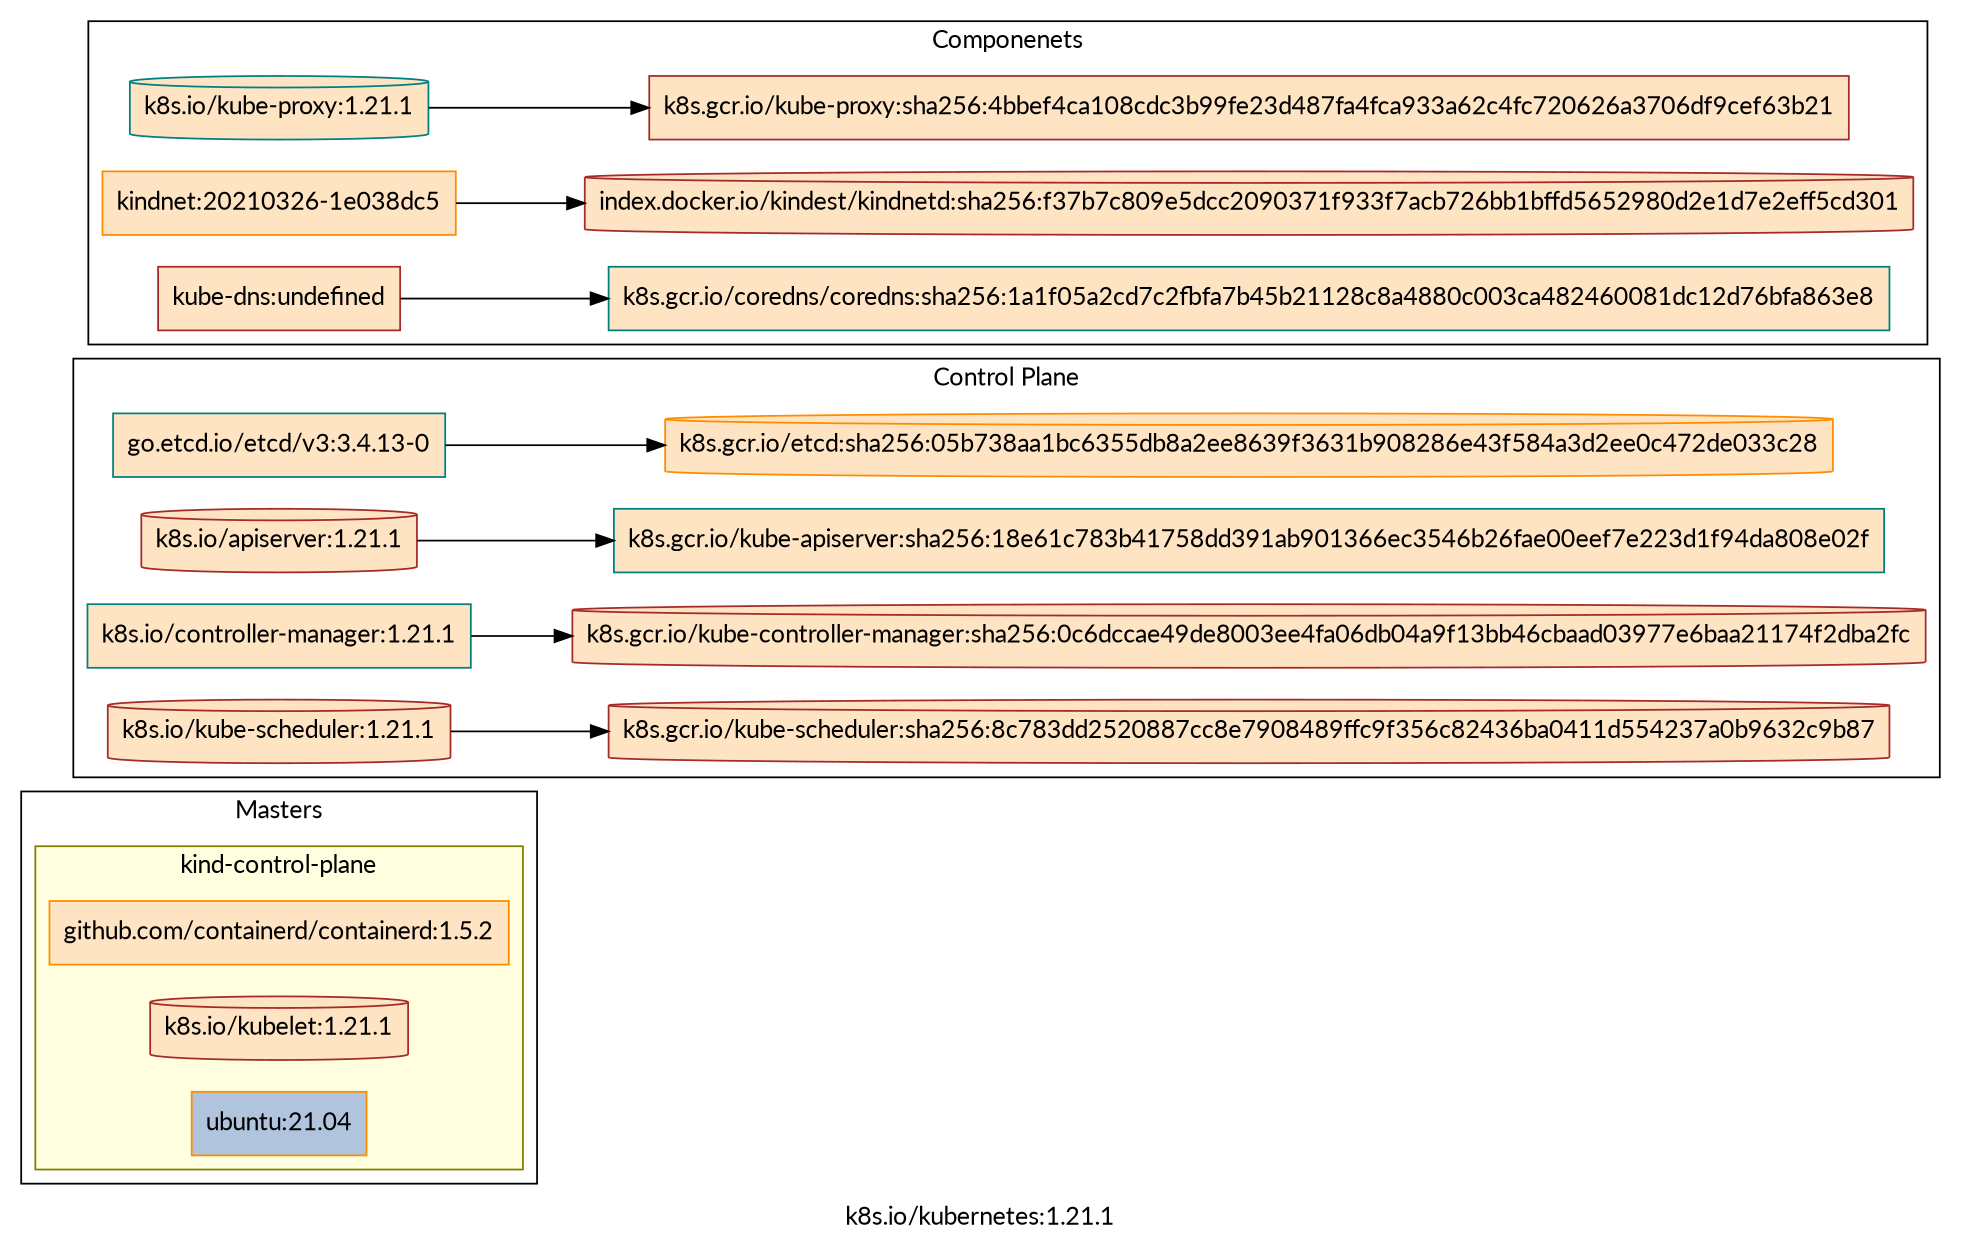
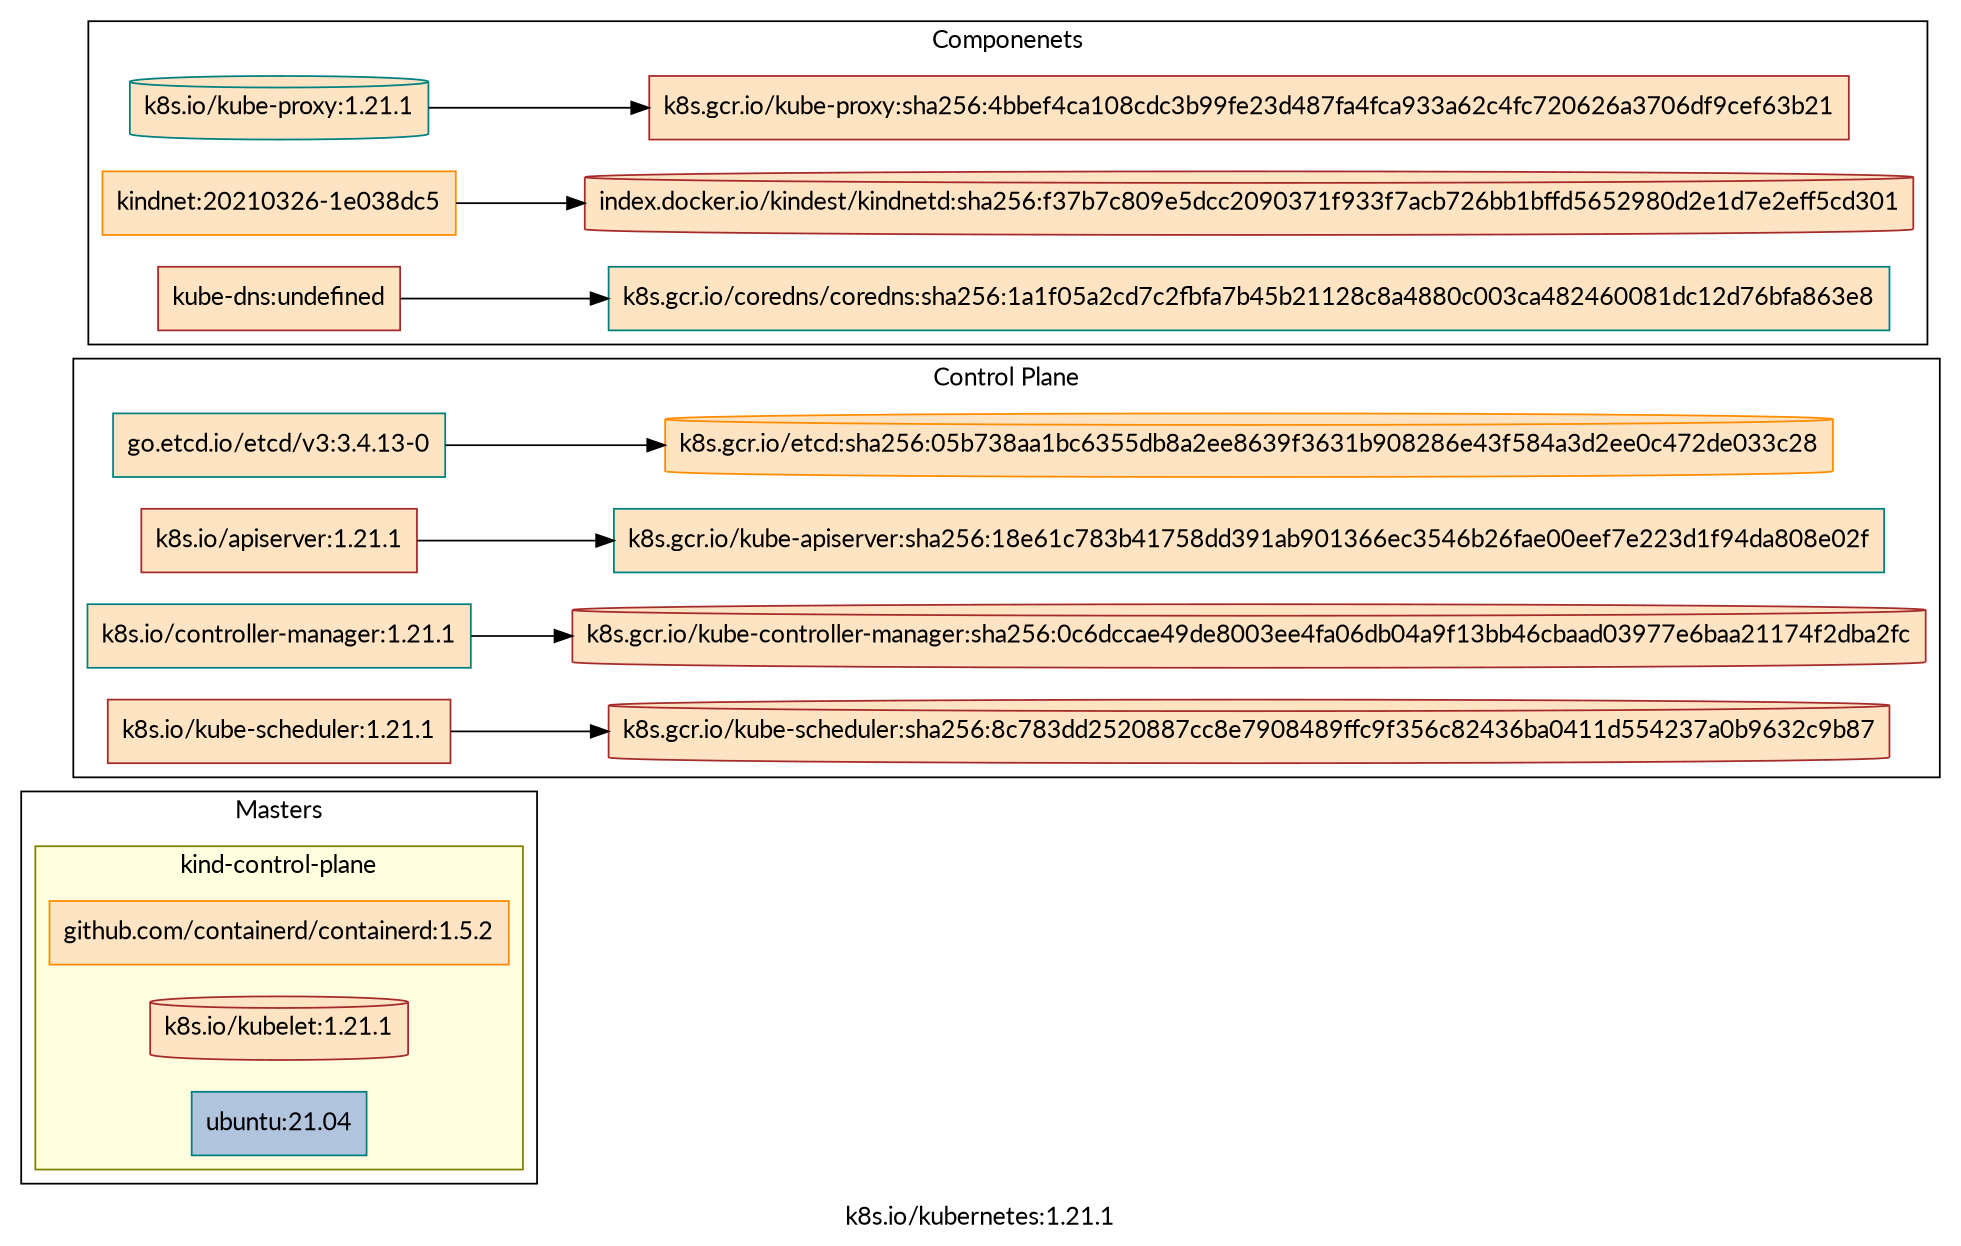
(279, 541) -> (279, 541)
(279, 731) -> (279, 731)
(279, 1124) -> (279, 1124)
